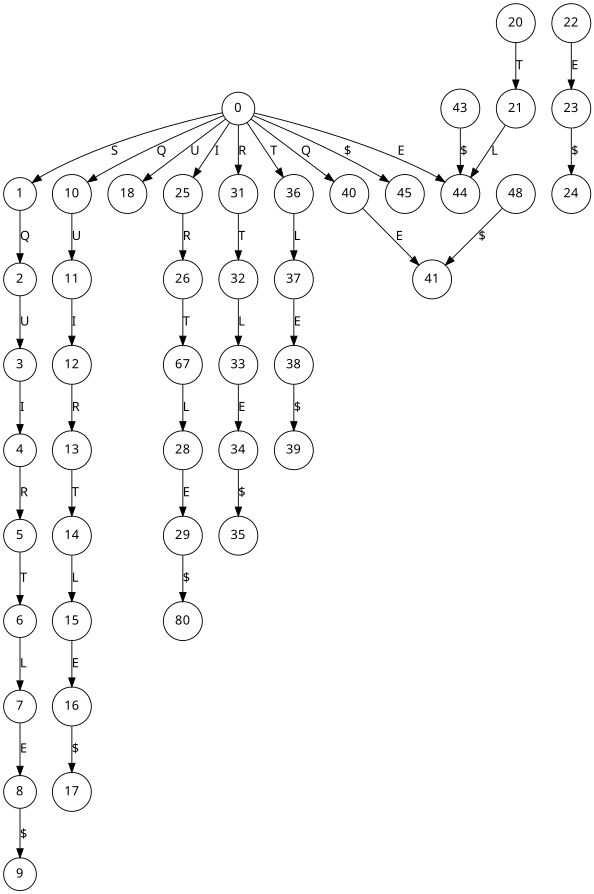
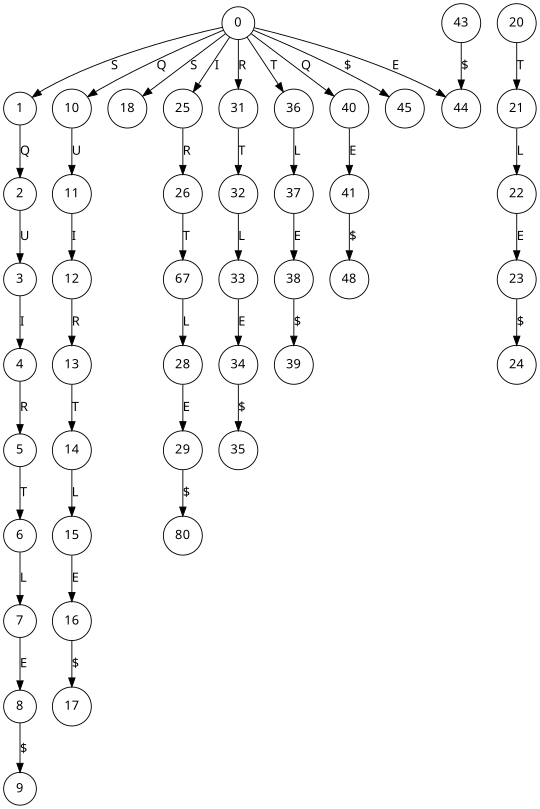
(491, 147) -> (517, 147)
(195, 151) -> (194, 66)
(477, 233) -> (349, 232)
